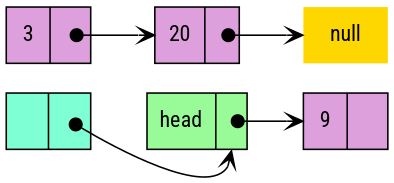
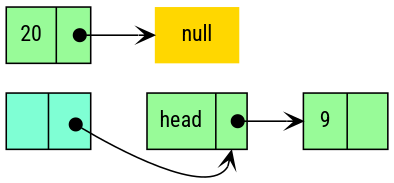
(48, 35) -> none
(197, 35) -> (48, 35)
(346, 121) -> (346, 121)
